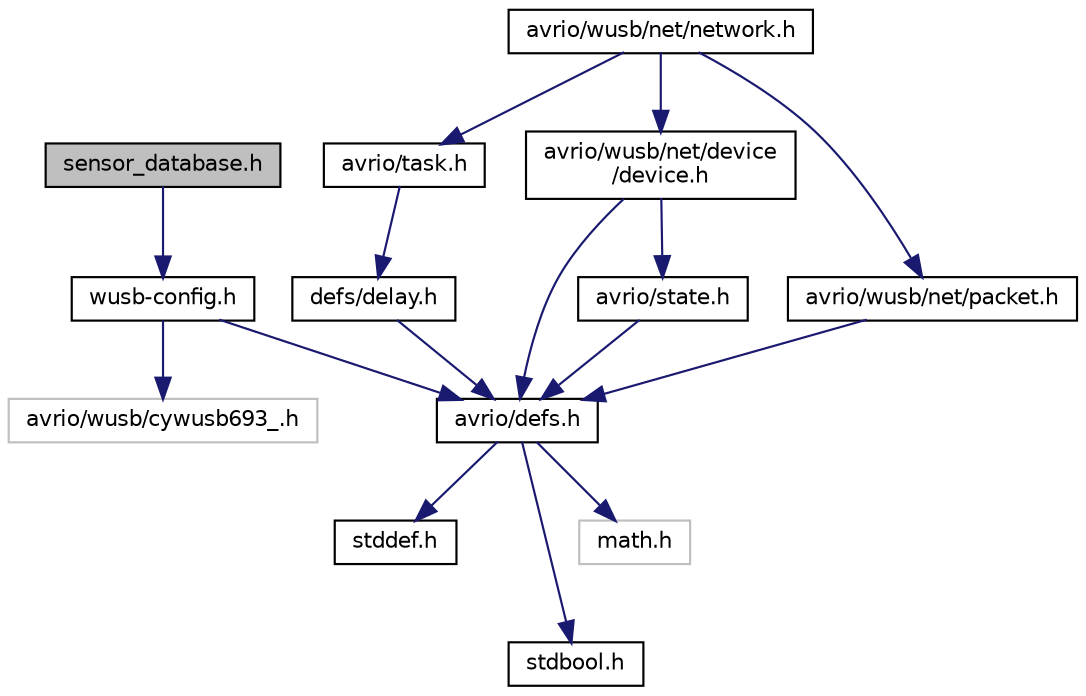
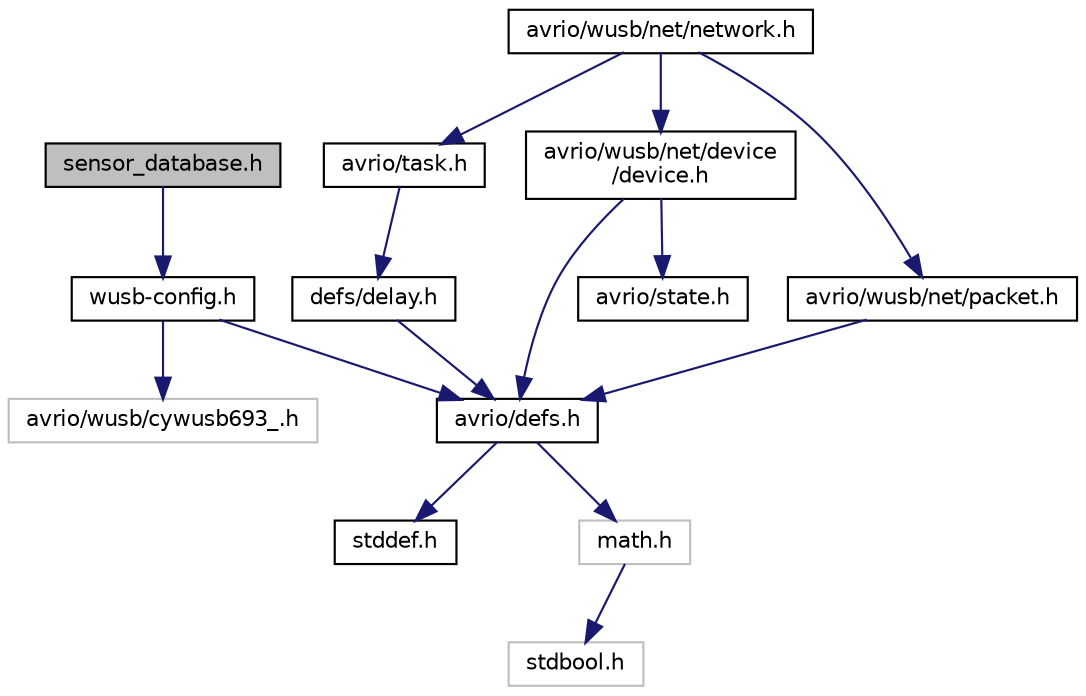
(599, 352) -> none
(544, 531) -> (610, 594)
(576, 664) -> (576, 664)
